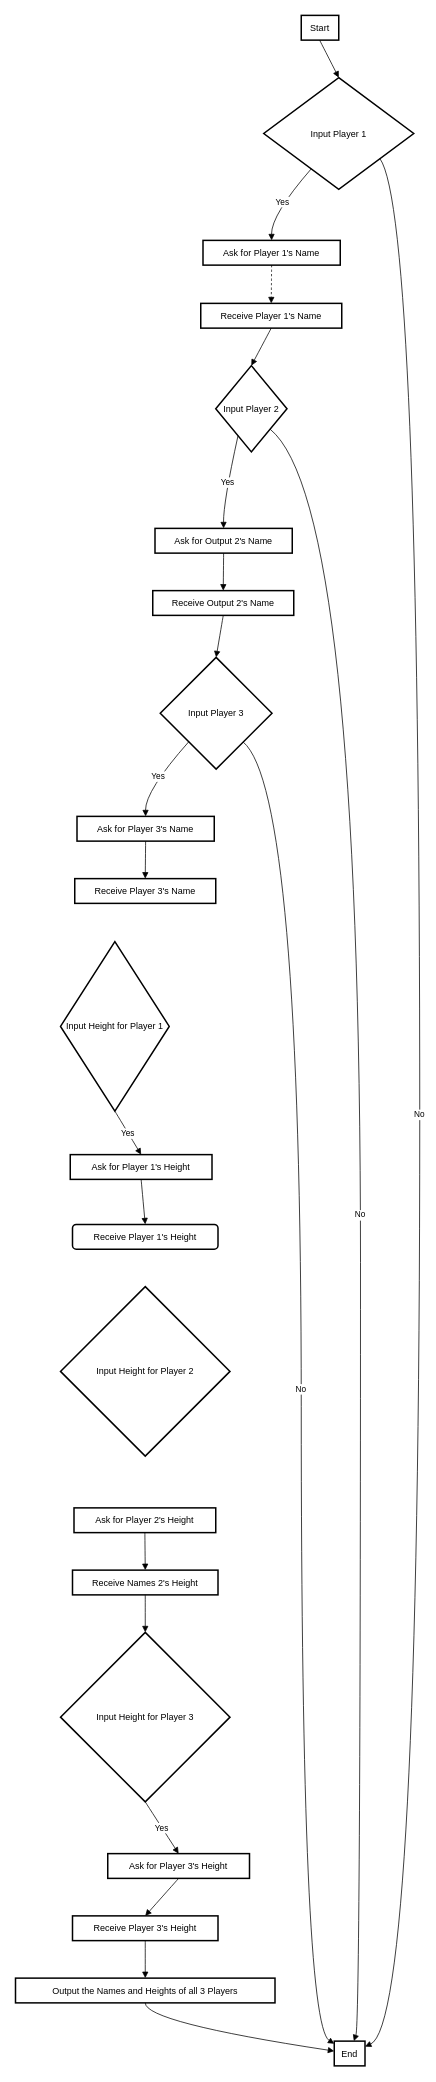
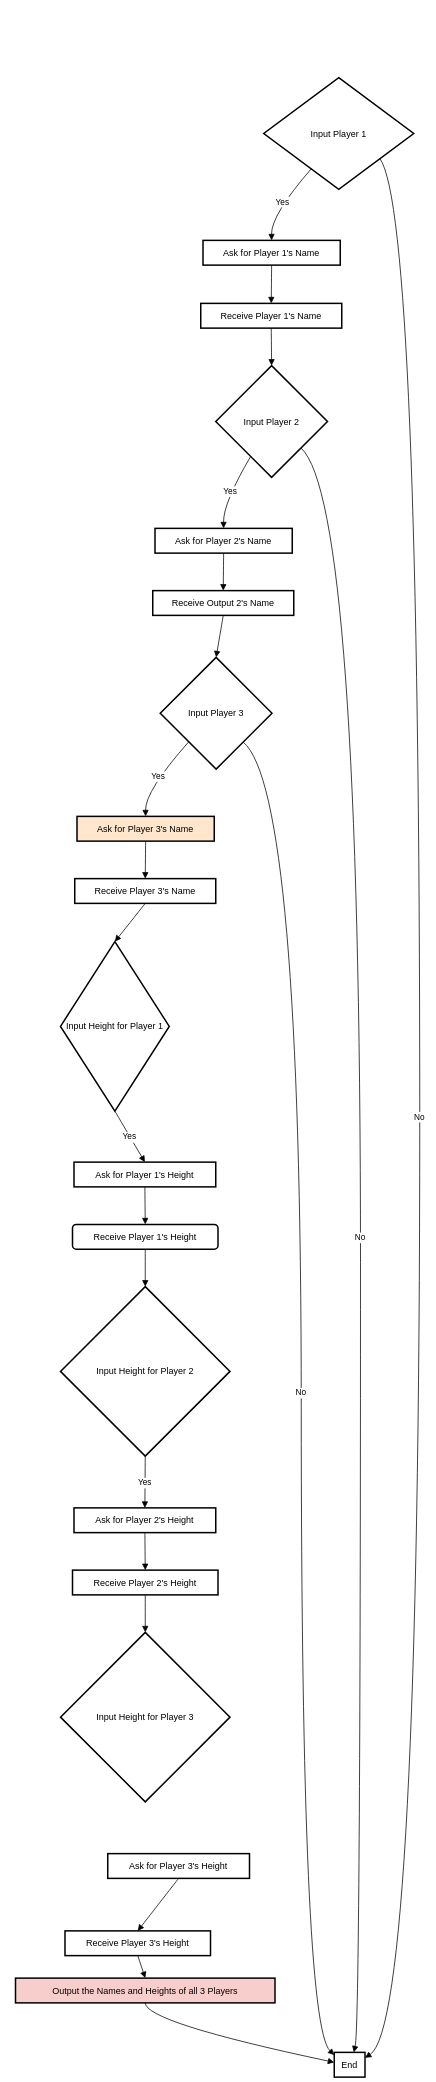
(320, 28) -> none
(328, 57) -> none
(271, 281) -> (271, 281)
(251, 409) -> (272, 422)
(224, 541) -> (224, 541)
(146, 829) -> (146, 829)
none -> (131, 921)
(141, 1167) -> (145, 1175)
none -> (145, 1265)
none -> (145, 1461)
(145, 1583) -> (145, 1583)
(160, 1826) -> none
(145, 1928) -> (138, 1943)
(145, 1991) -> (145, 1991)
(350, 2054) -> (350, 2065)
